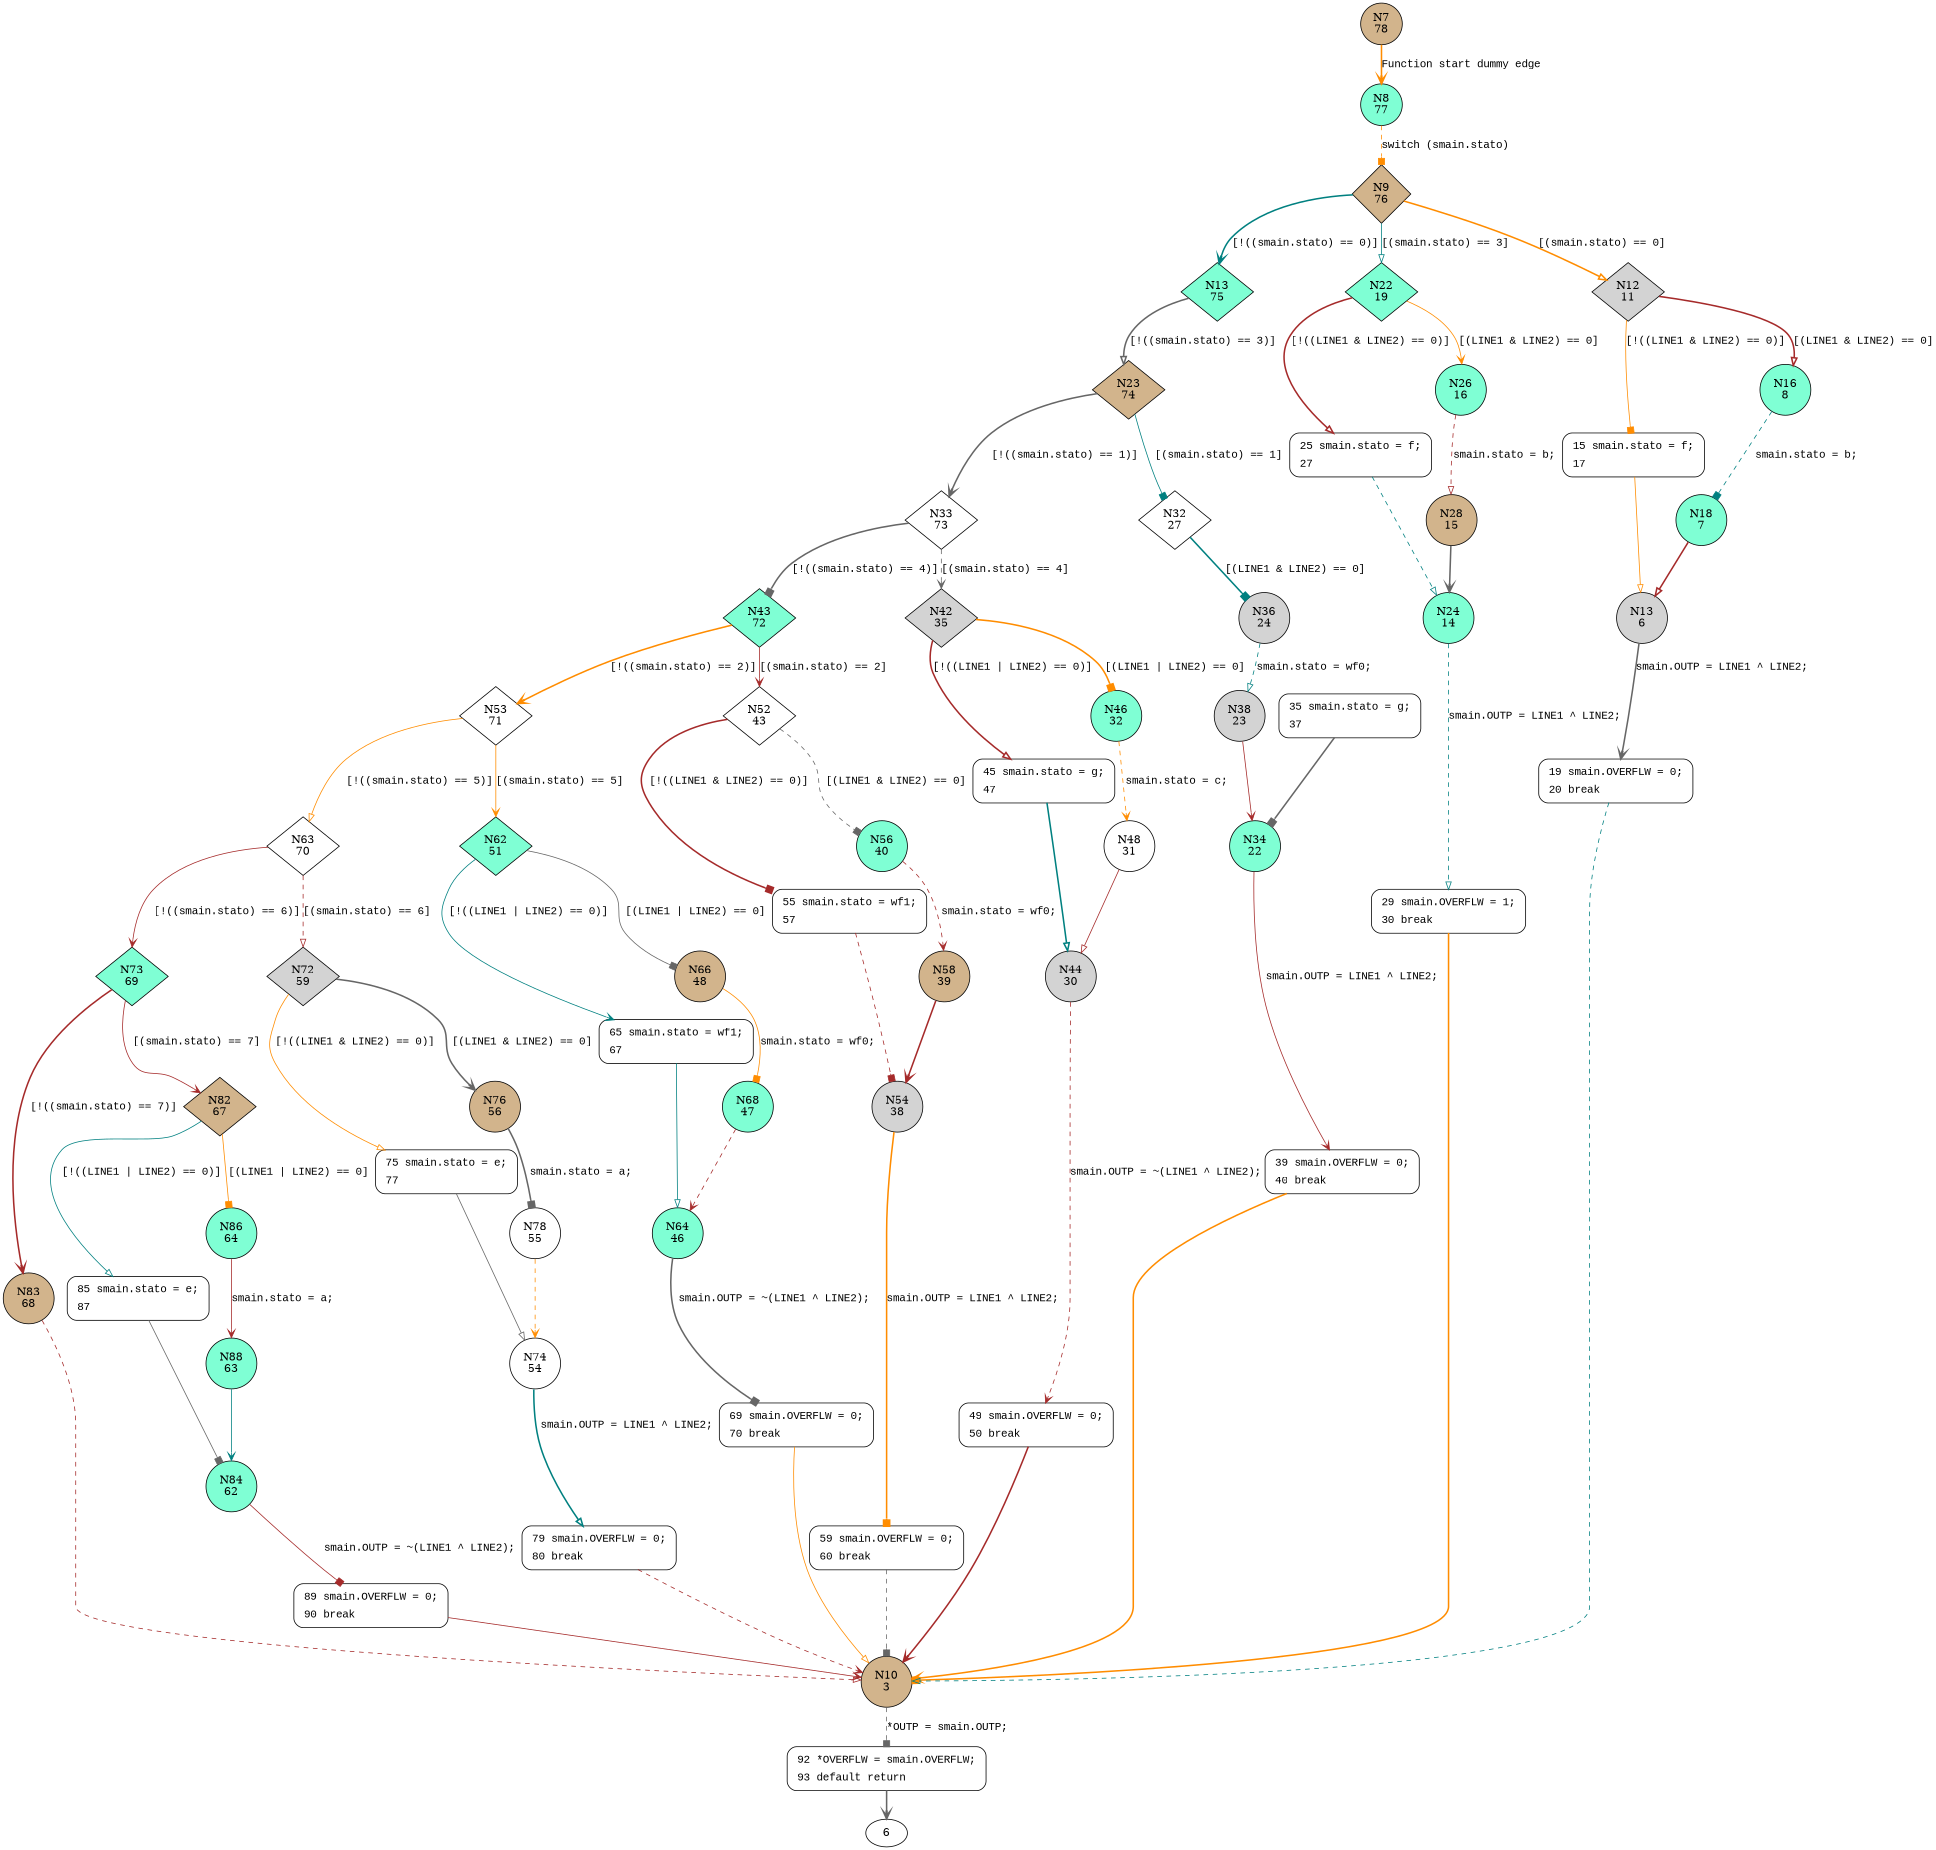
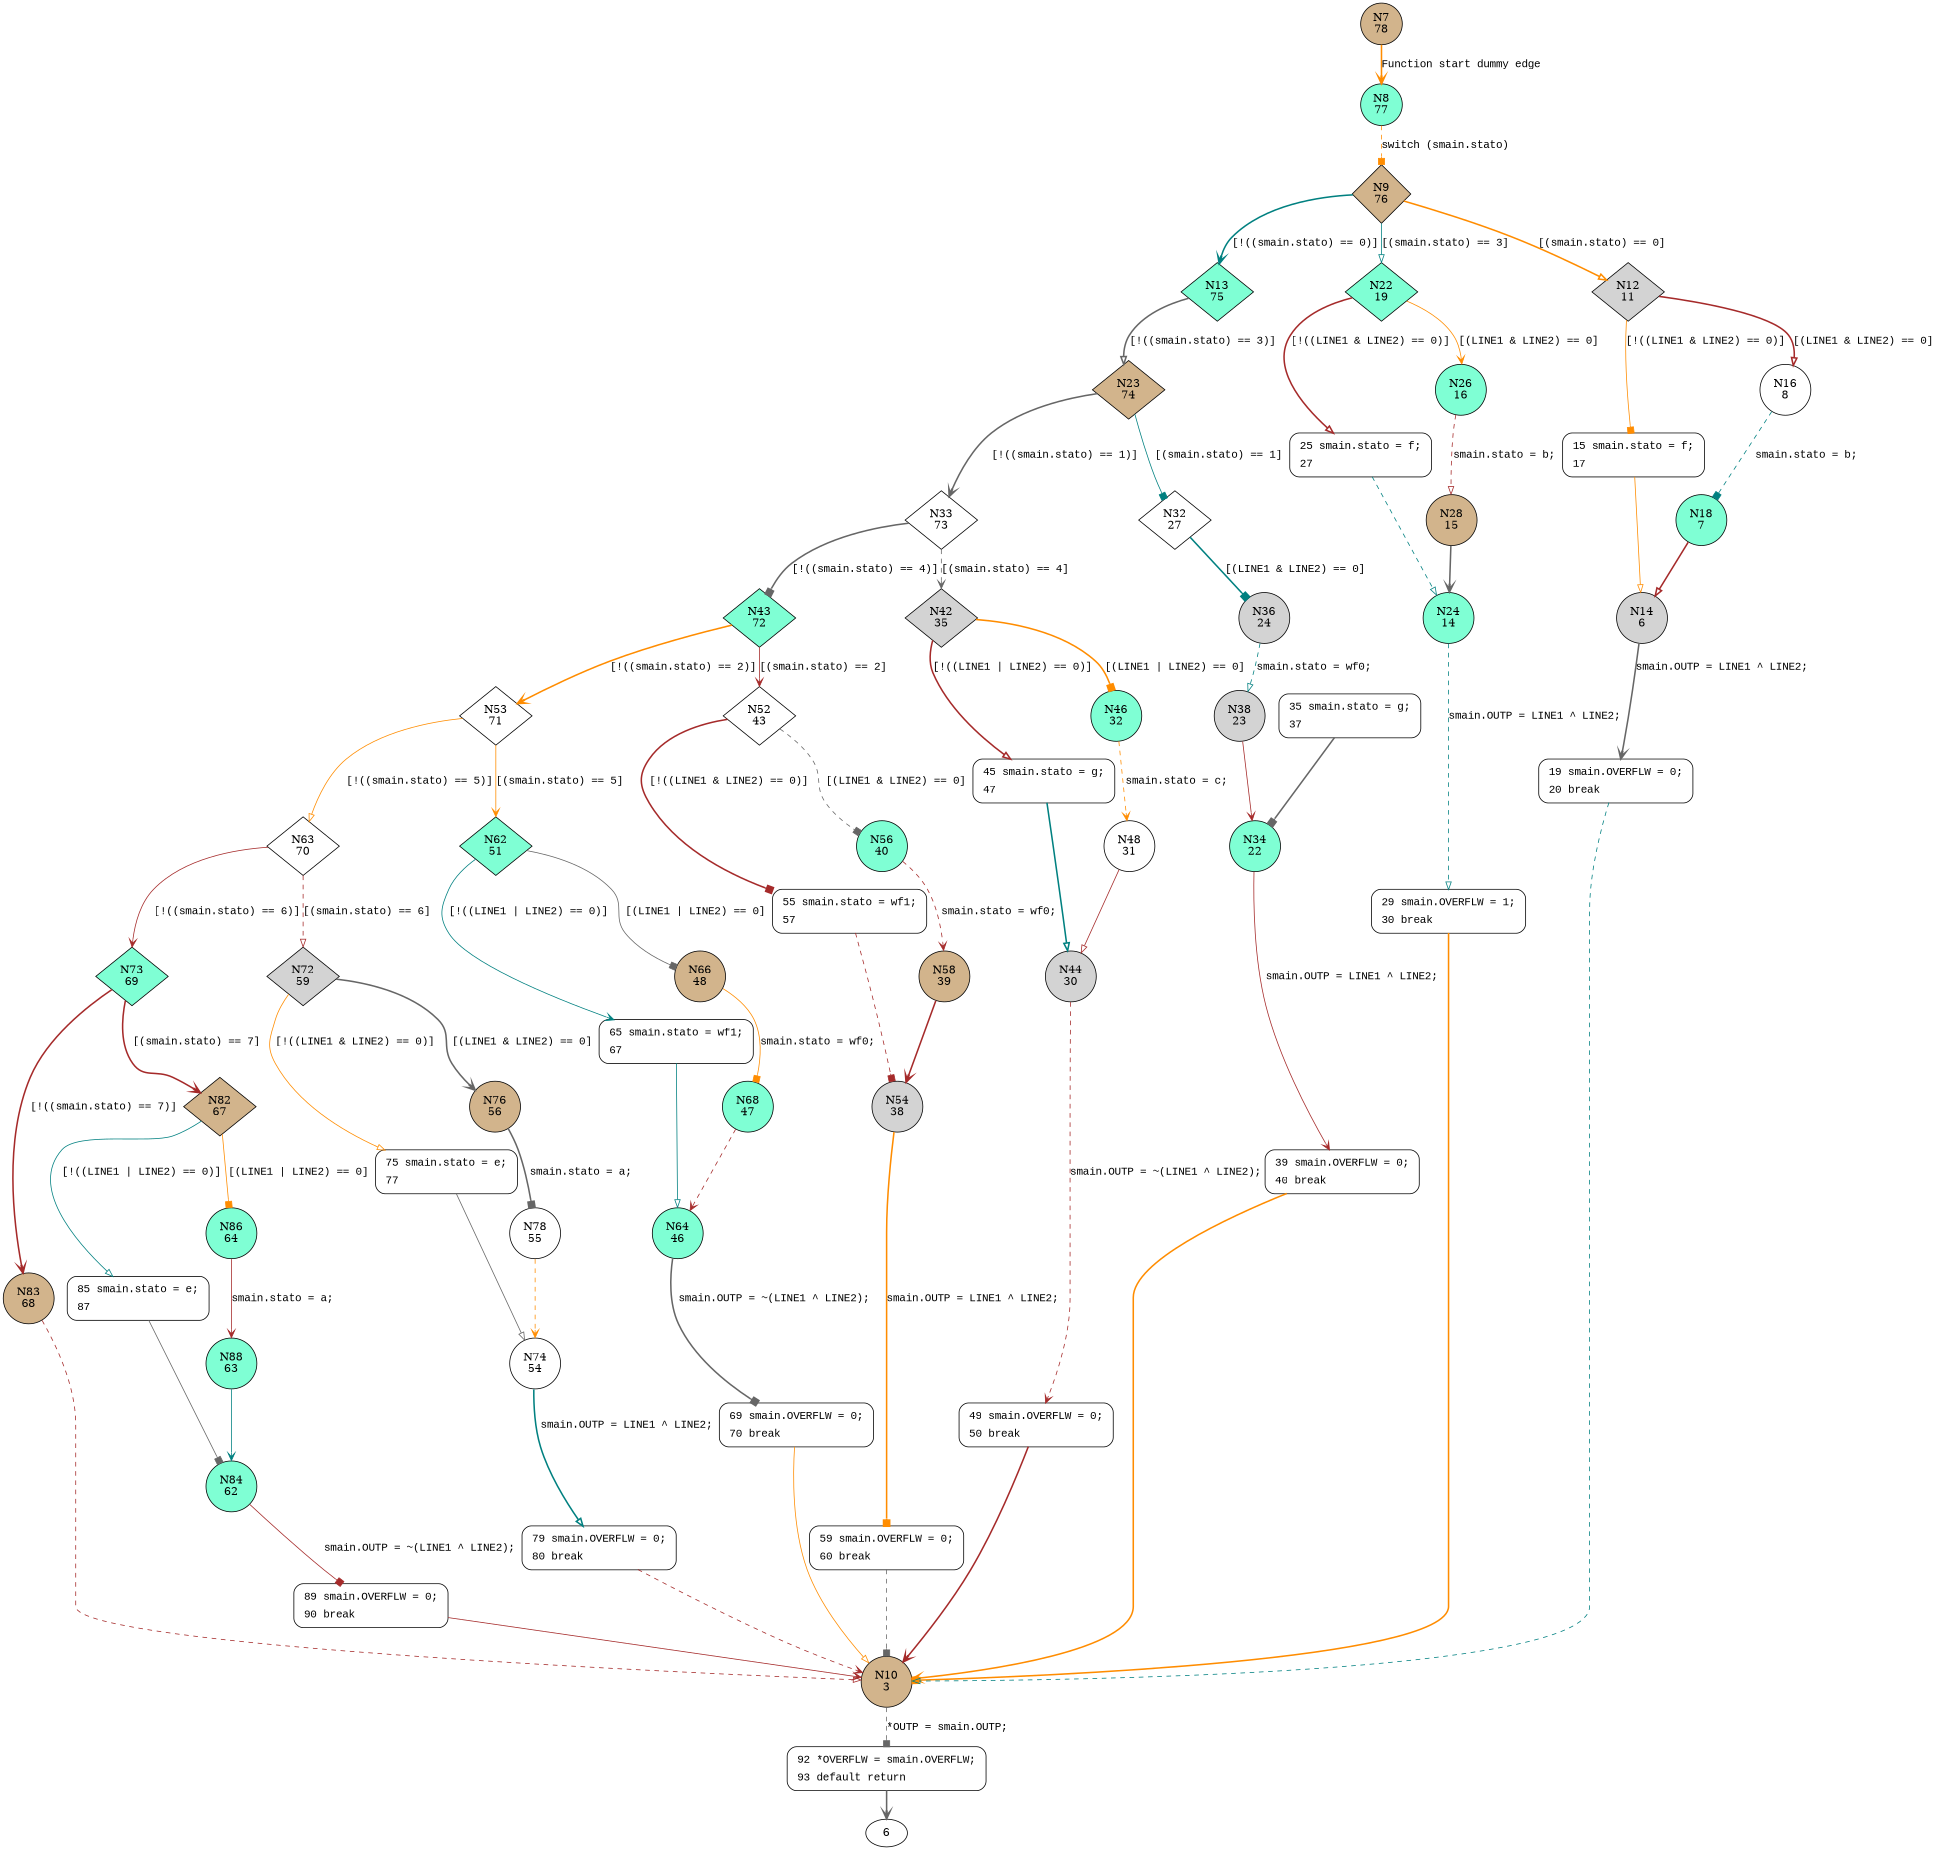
(1785, 390) -> (1785, 390)
(1642, 618) -> (1642, 618)
(134, 1065) -> (134, 1065)
